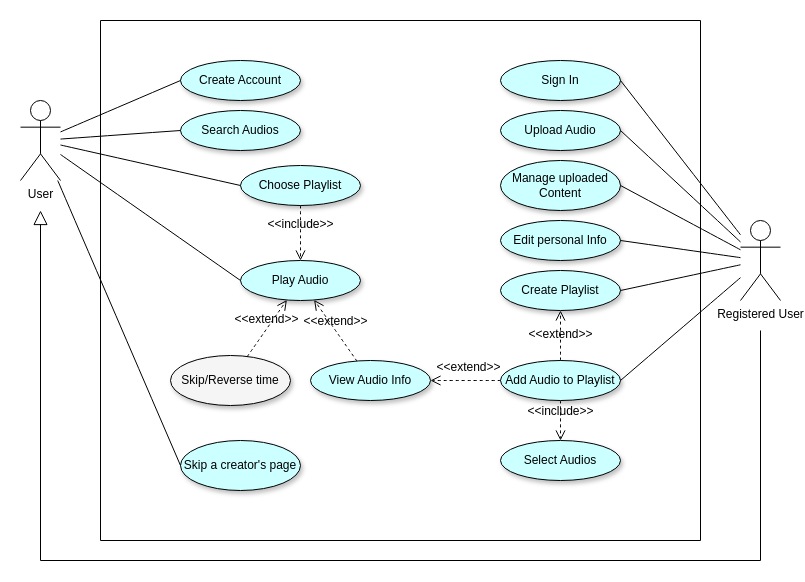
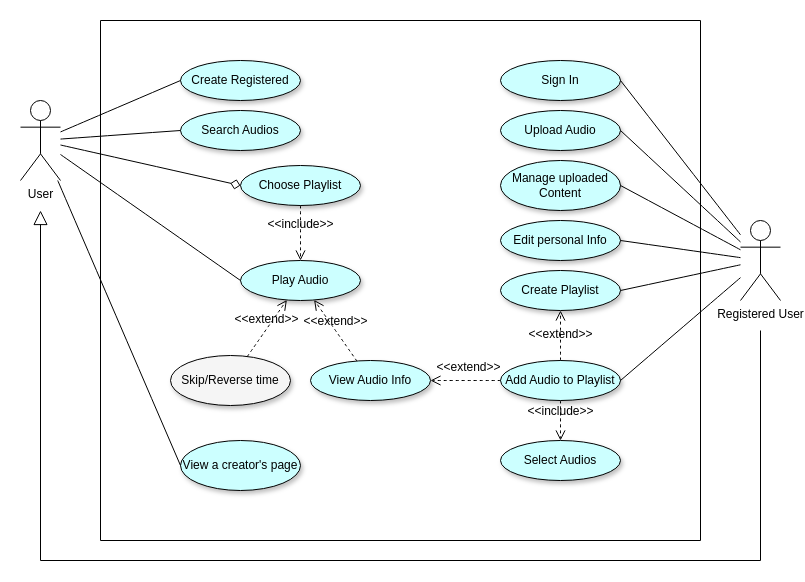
(241, 81) -> (241, 81)
(235, 184) -> (230, 183)
(241, 466) -> (241, 466)
